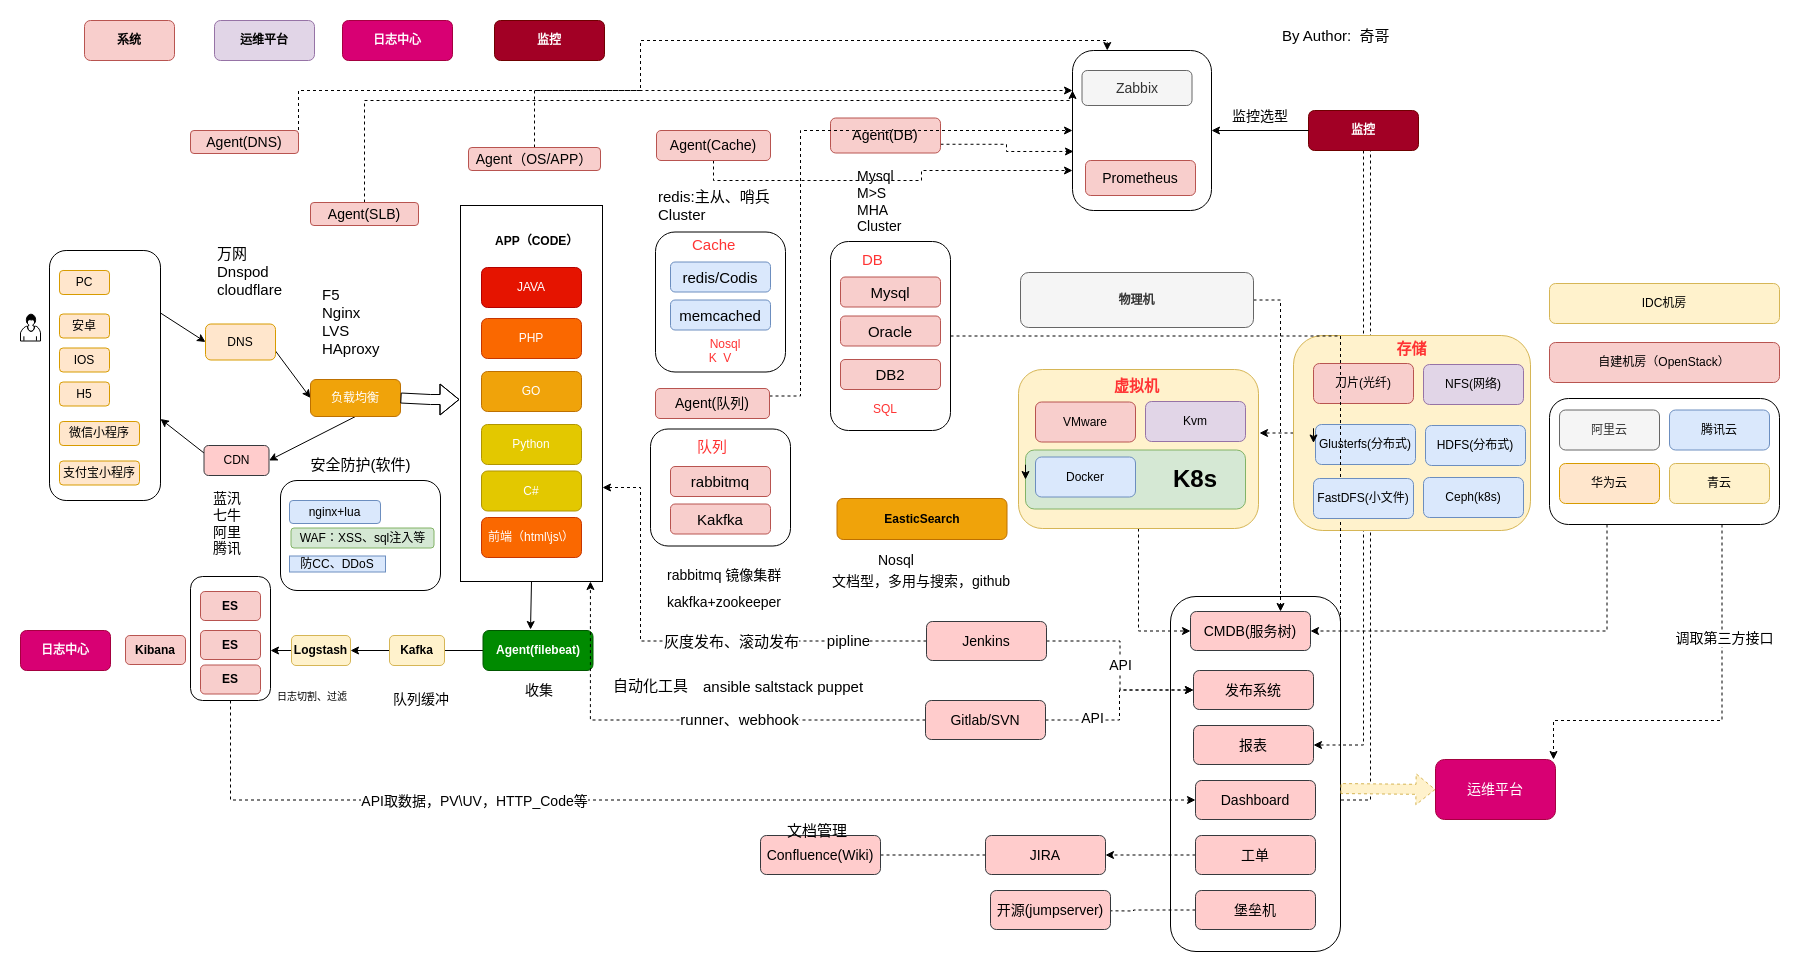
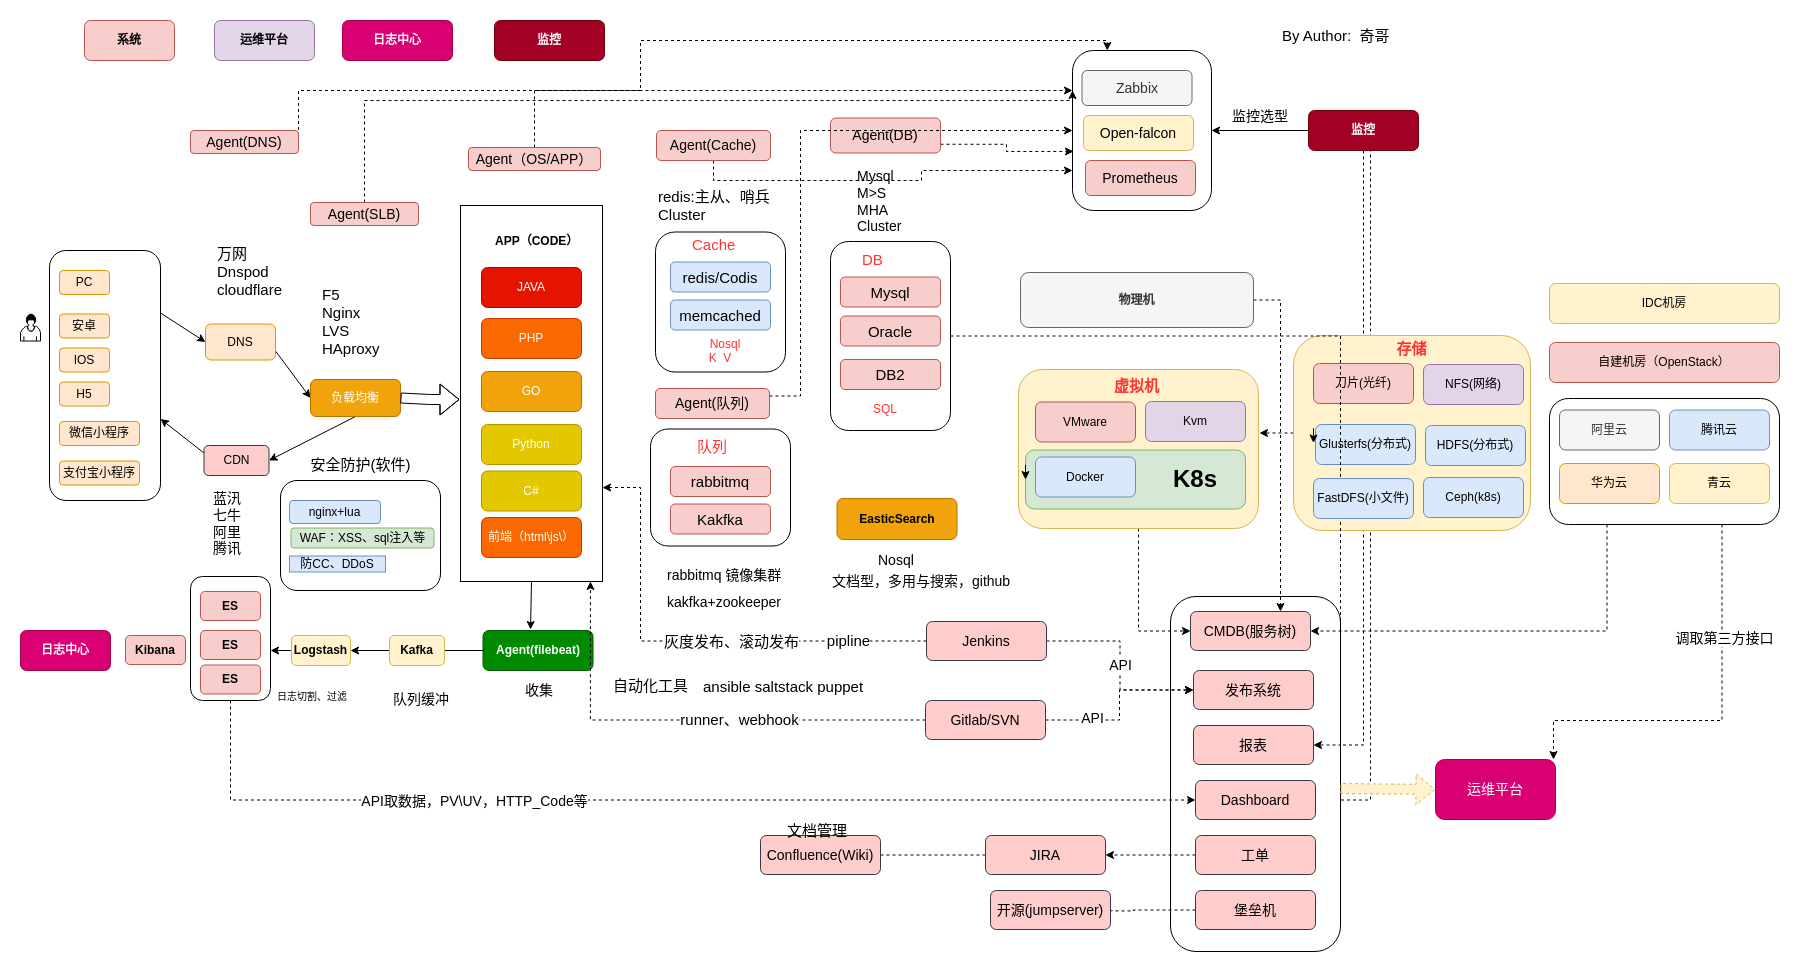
none -> (1139, 133)
(922, 519) -> (897, 519)
